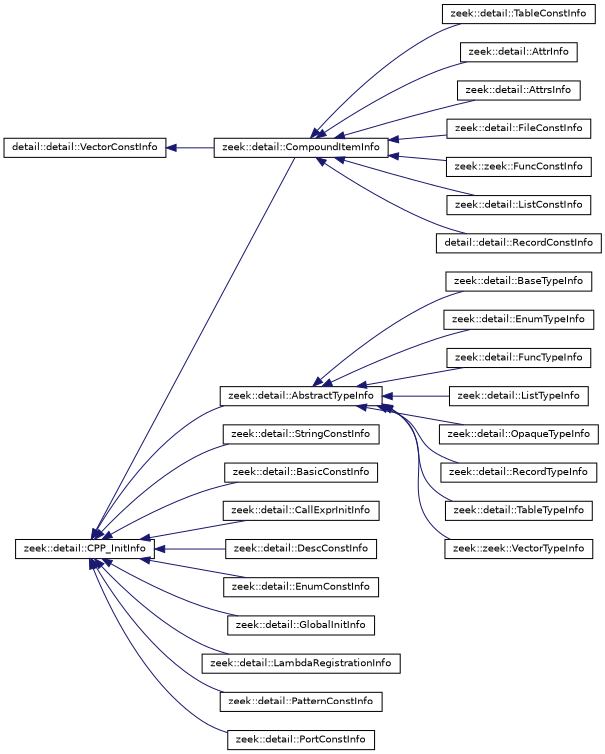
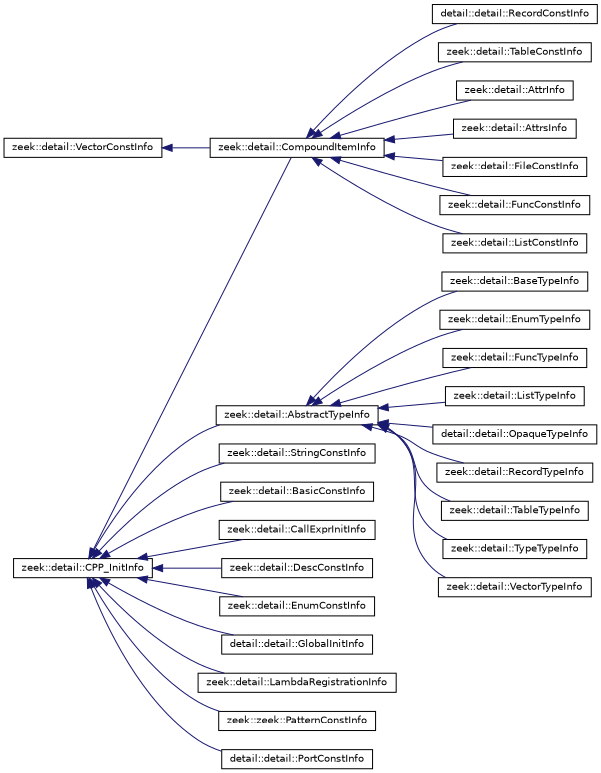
(85, 148) -> (83, 148)
(519, 167) -> (515, 205)
(519, 434) -> (515, 434)
none -> (515, 549)
(519, 549) -> (515, 587)
(301, 625) -> (297, 645)
(301, 702) -> (297, 721)
(301, 740) -> (297, 759)
